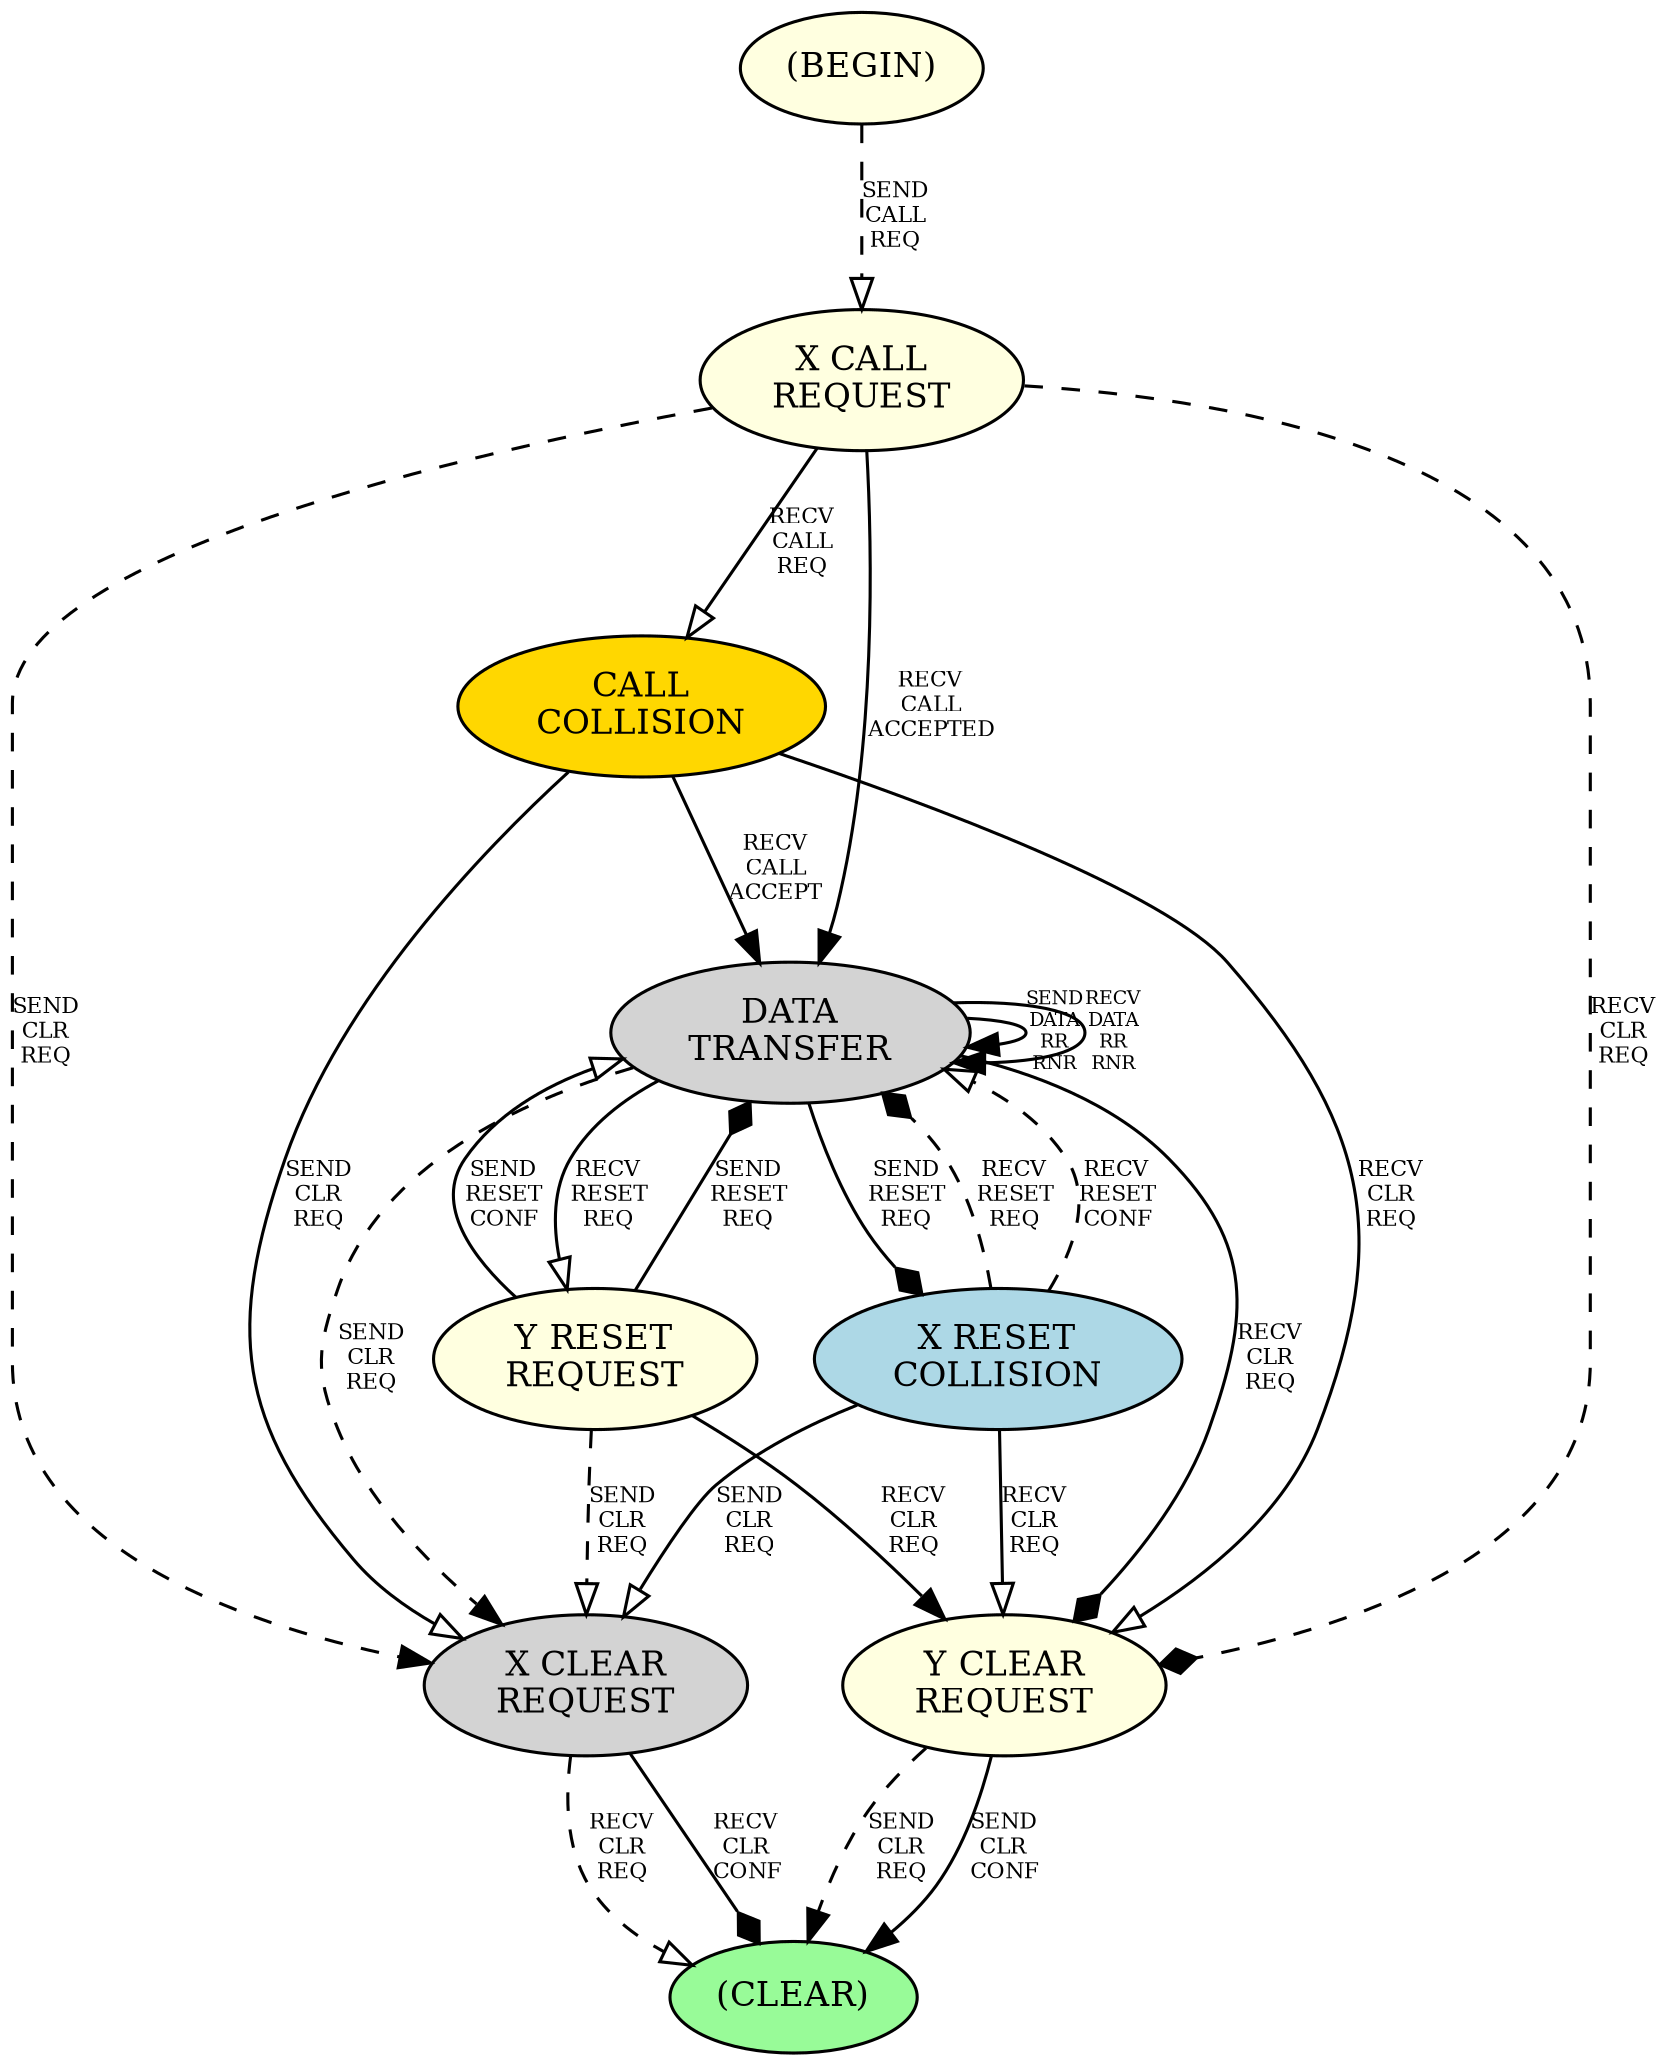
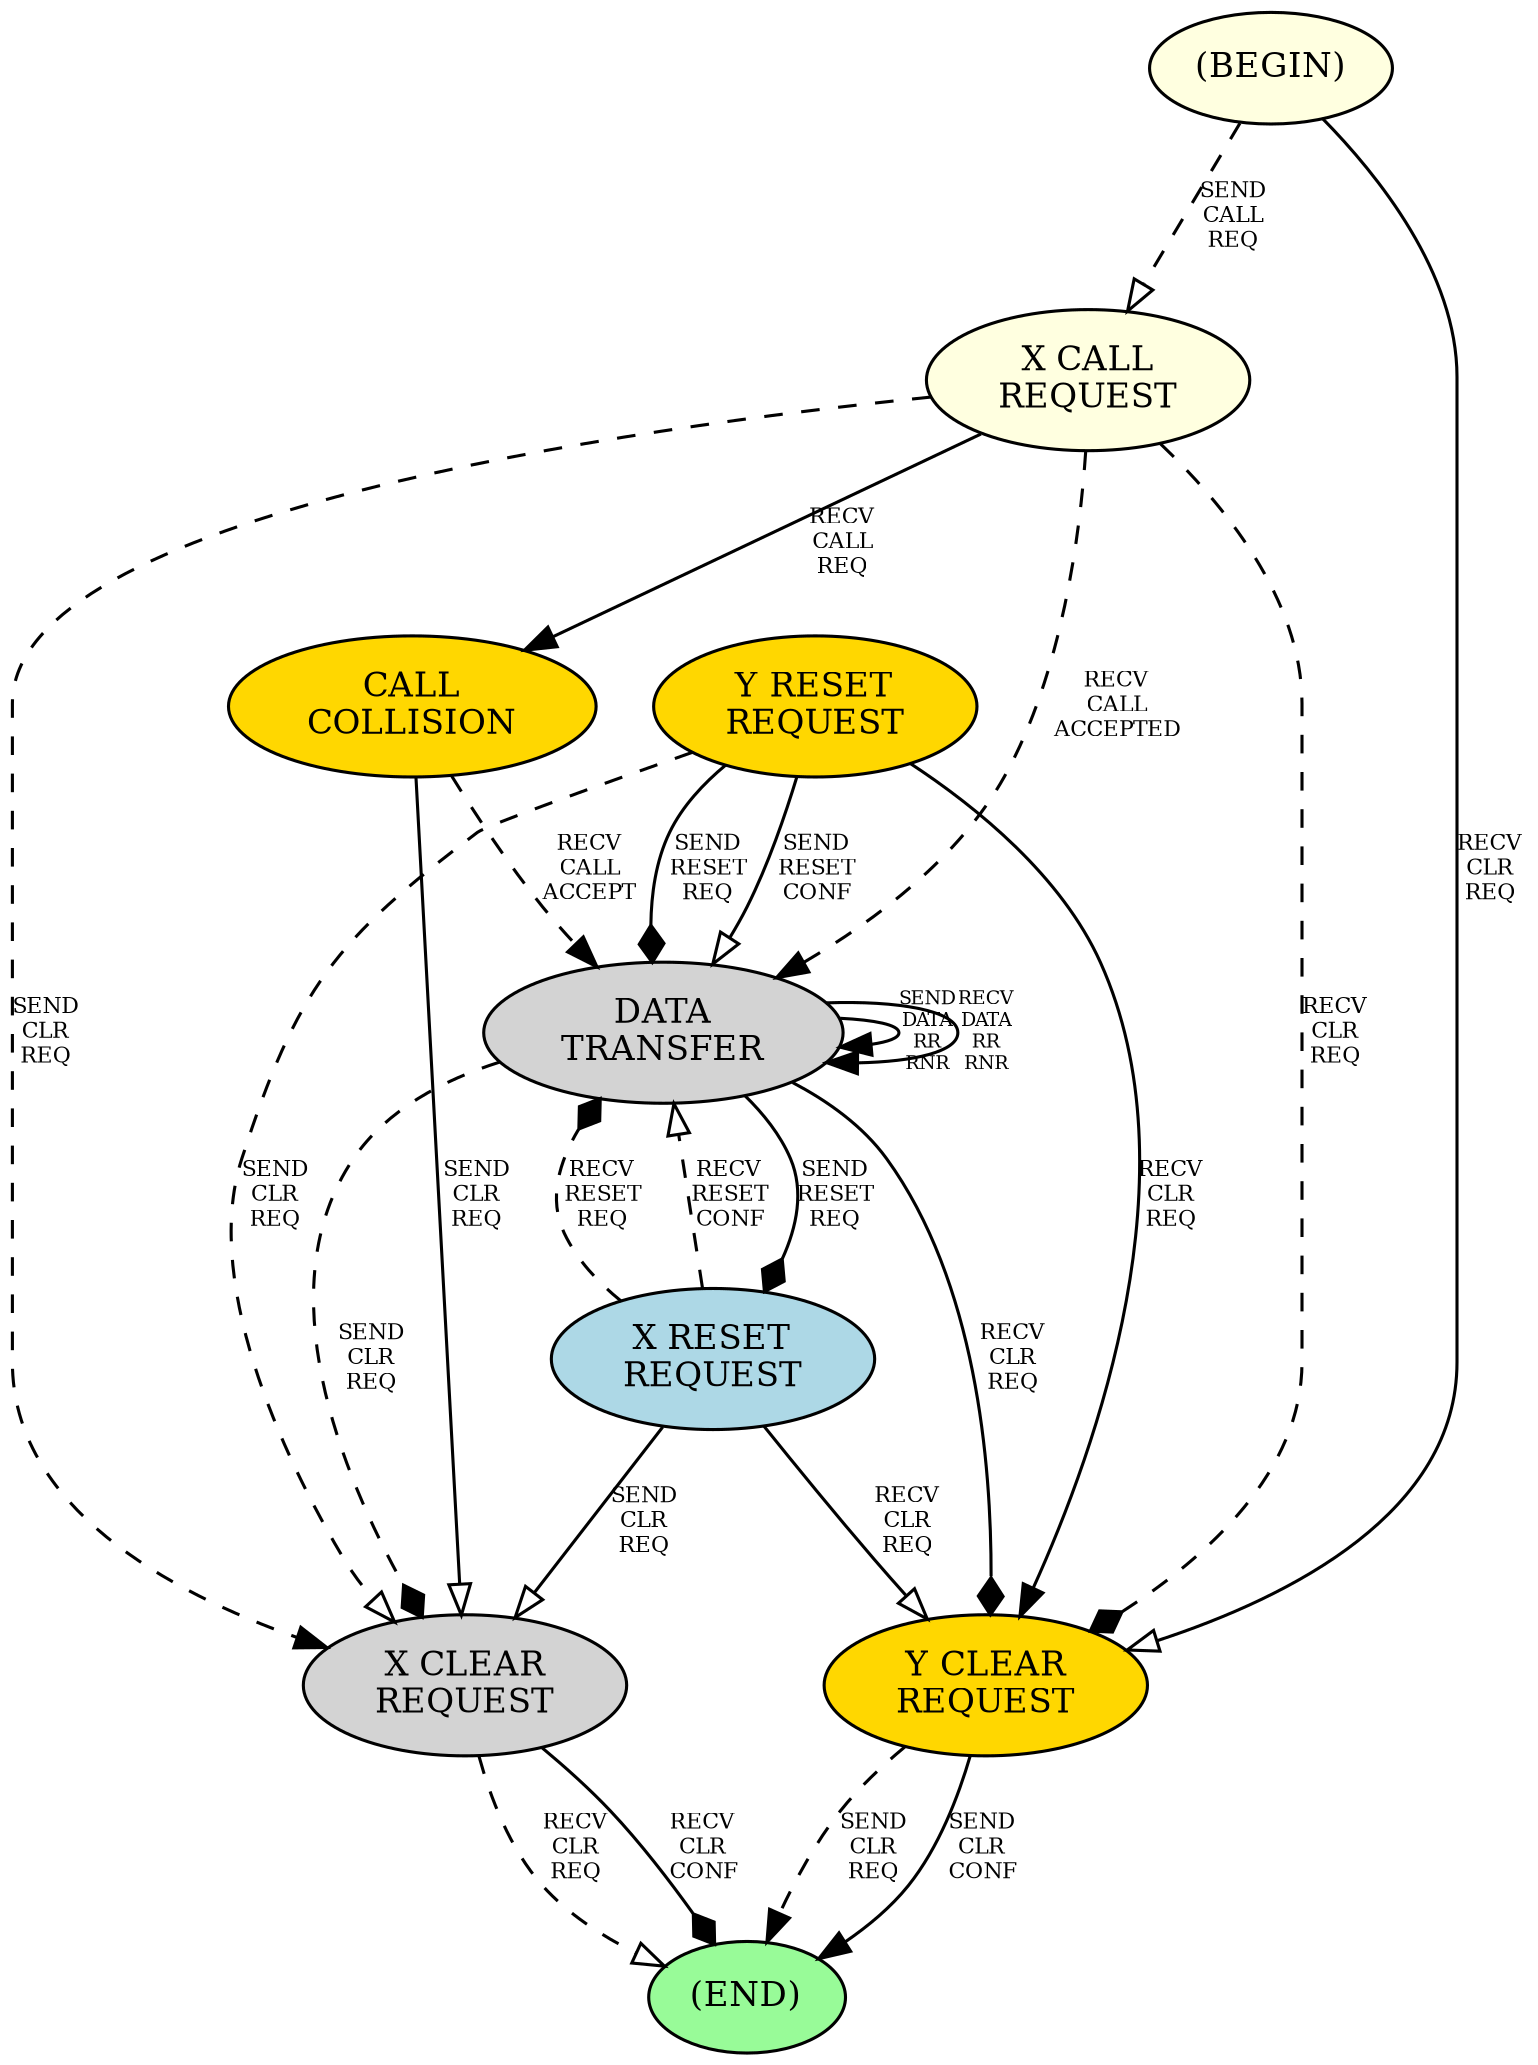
(761, 530) -> (767, 535)
(867, 694) -> (1018, 749)
(709, 855) -> (509, 863)
(1309, 1072) -> (1457, 939)
(575, 1152) -> none
(341, 1283) -> (315, 1287)
(595, 1359) -> (815, 706)
(998, 1359) -> (713, 1359)
(1004, 1685) -> (986, 1685)
(794, 1997) -> (747, 1997)
